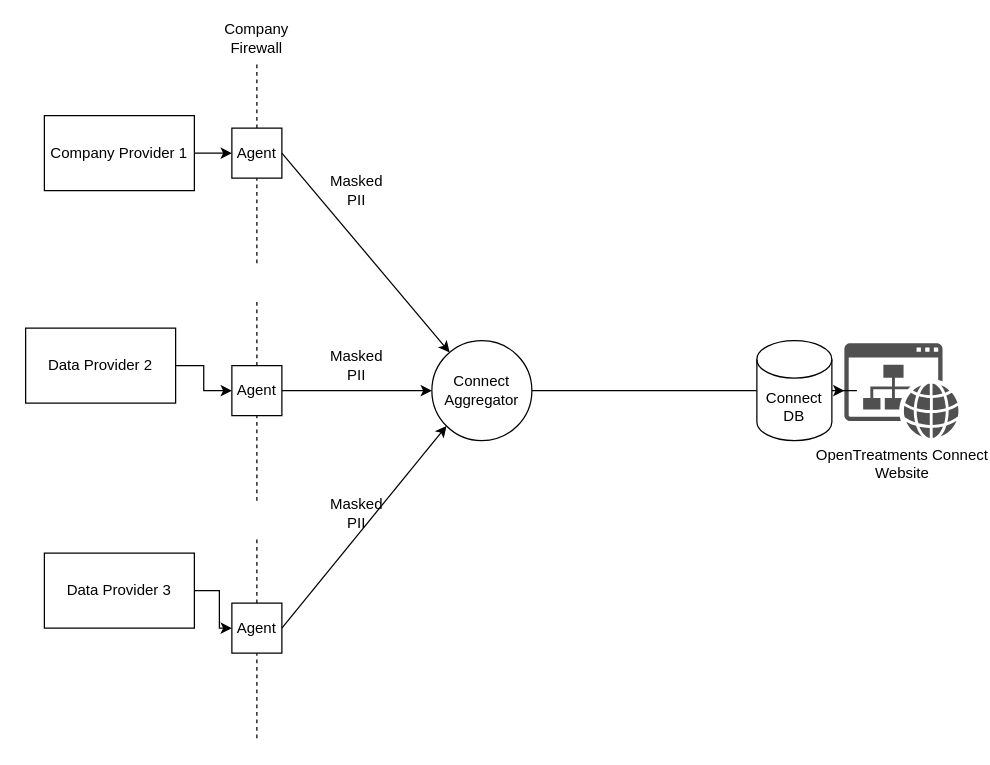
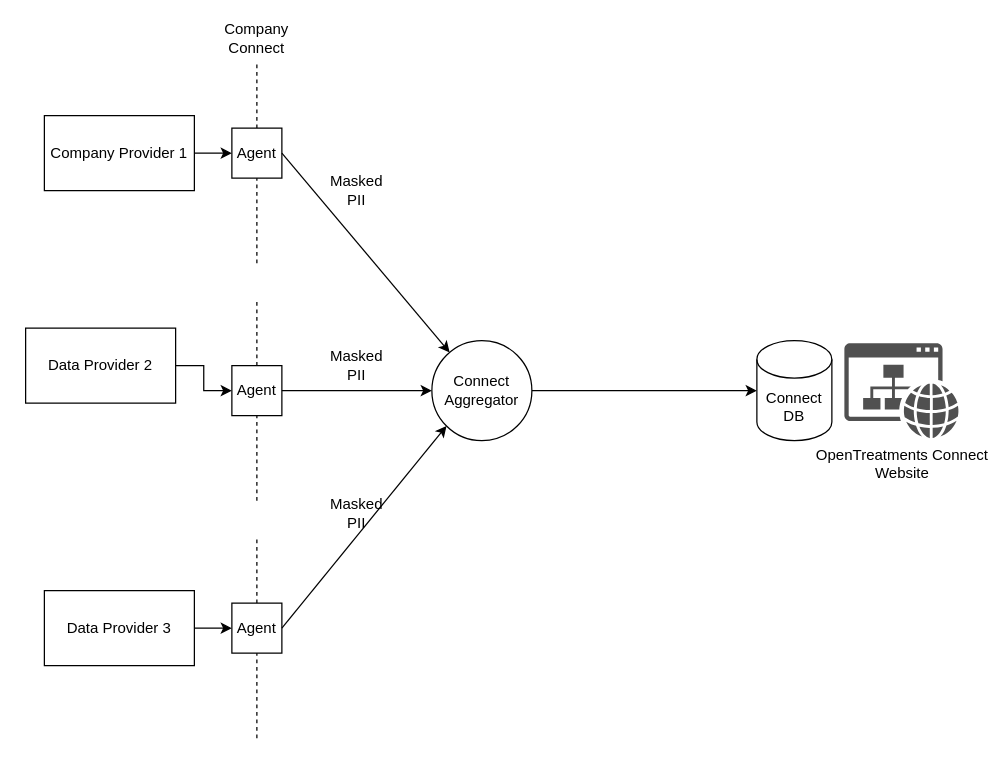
(257, 38) -> (257, 38)
(750, 391) -> (747, 391)
(857, 391) -> none
(119, 591) -> (119, 628)
